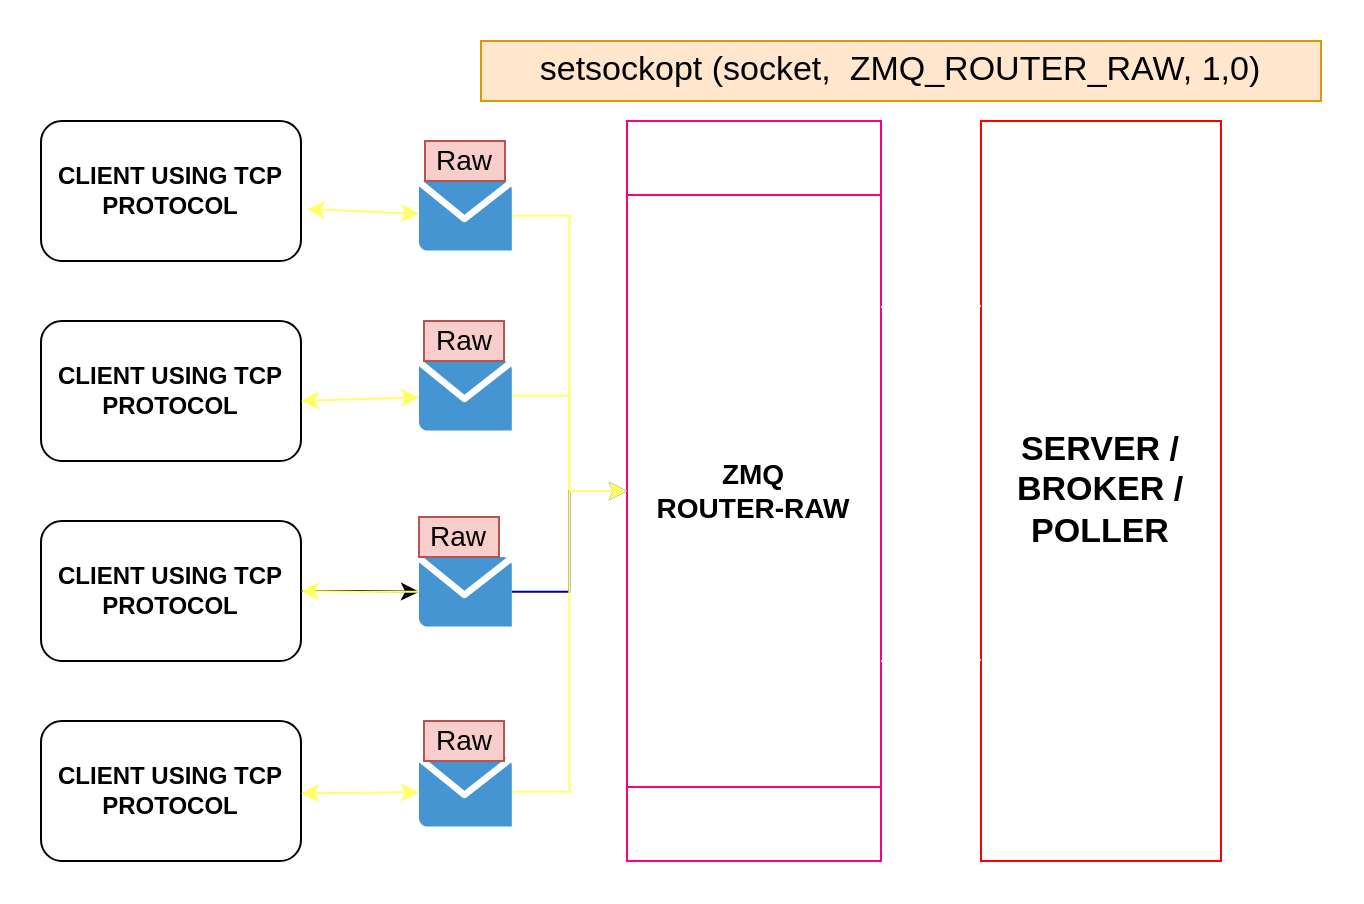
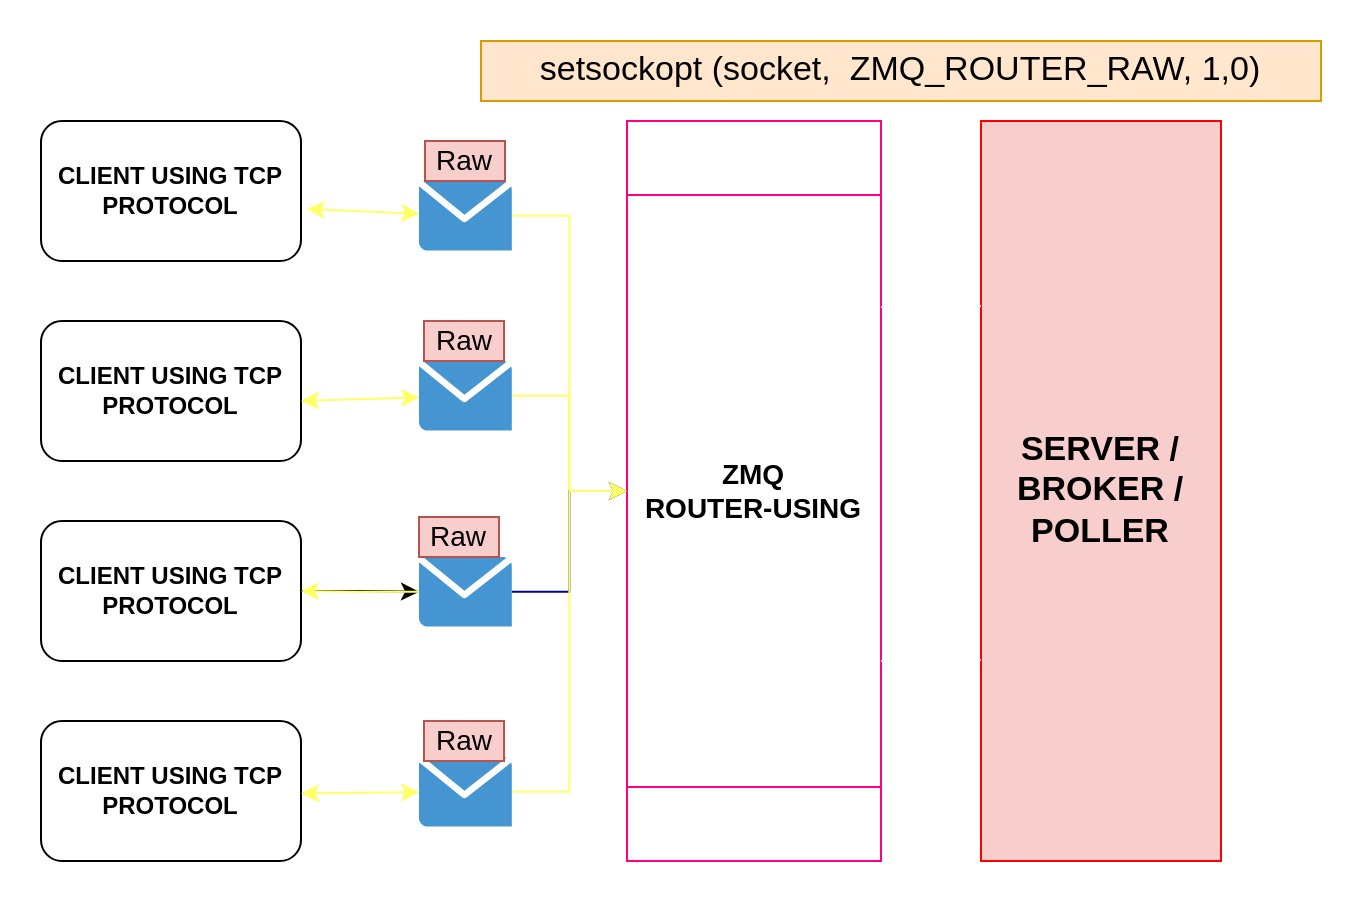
(754, 491) -> (754, 491)
(1101, 491) -> (1101, 491)
